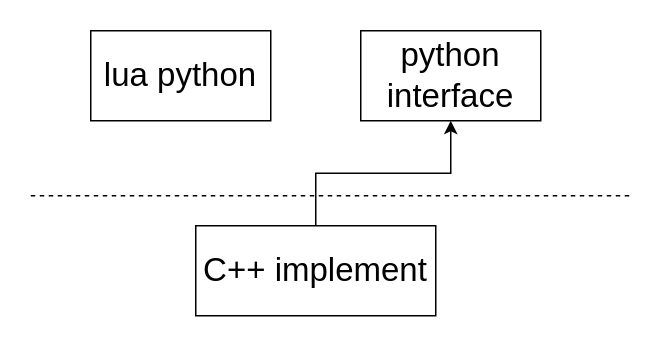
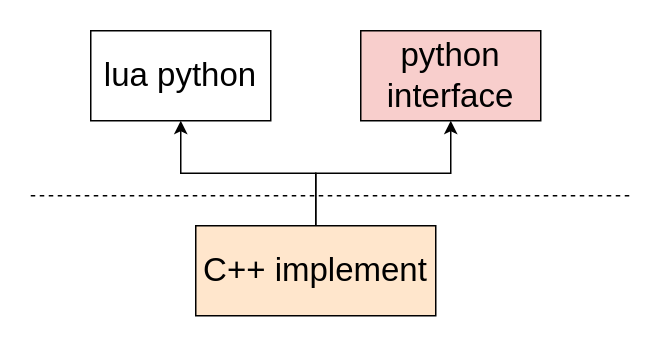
(451, 76) -> (451, 76)
none -> (226, 173)
(316, 271) -> (316, 271)
